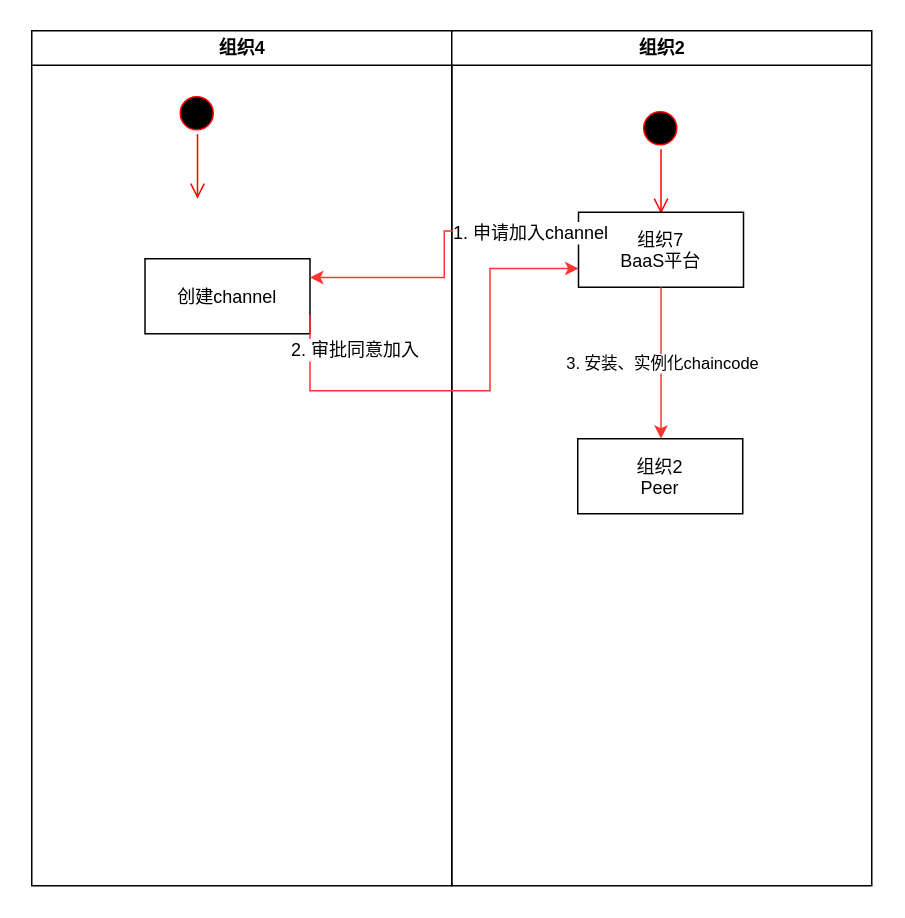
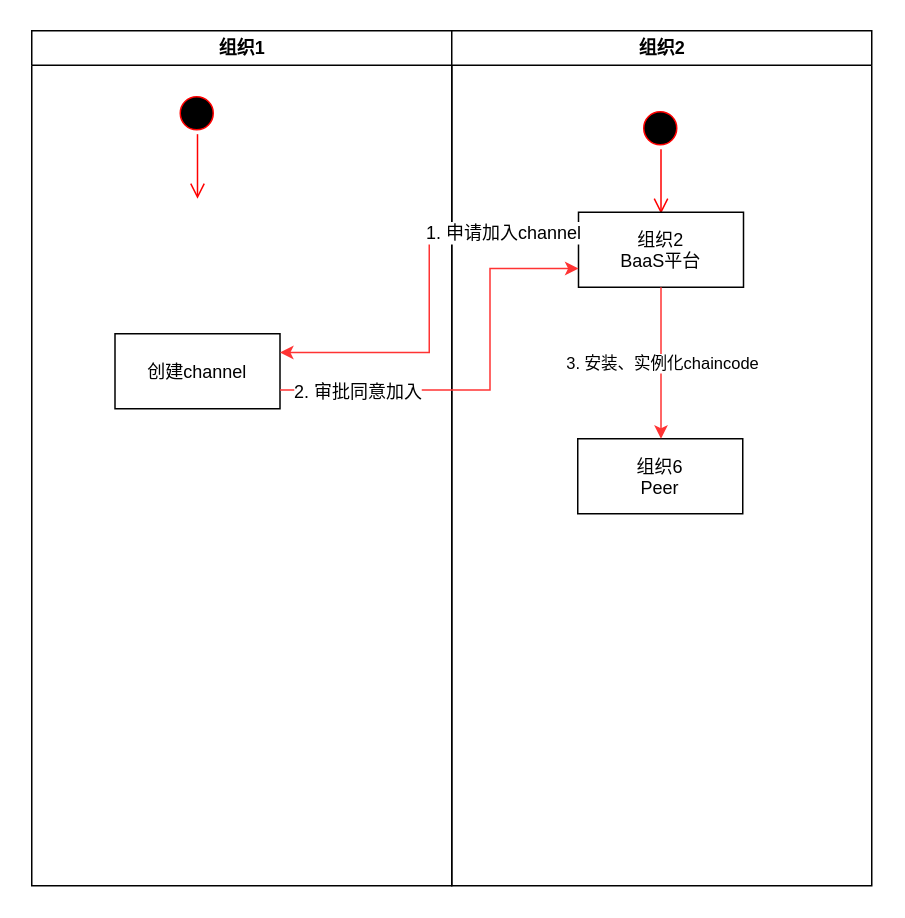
(242, 49) -> (242, 49)
(660, 240) -> (660, 240)
(227, 296) -> (197, 371)
(659, 467) -> (659, 467)
